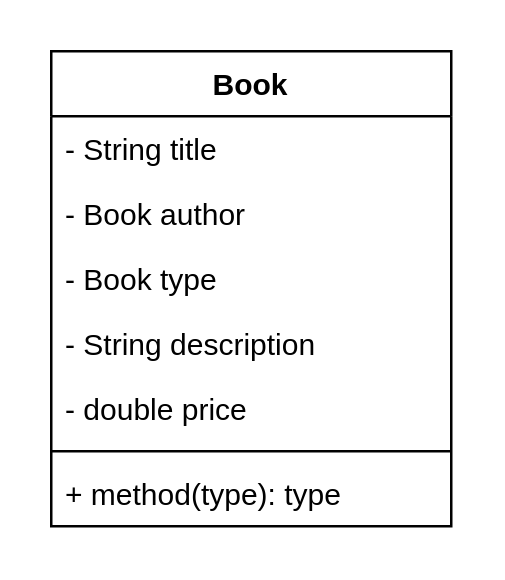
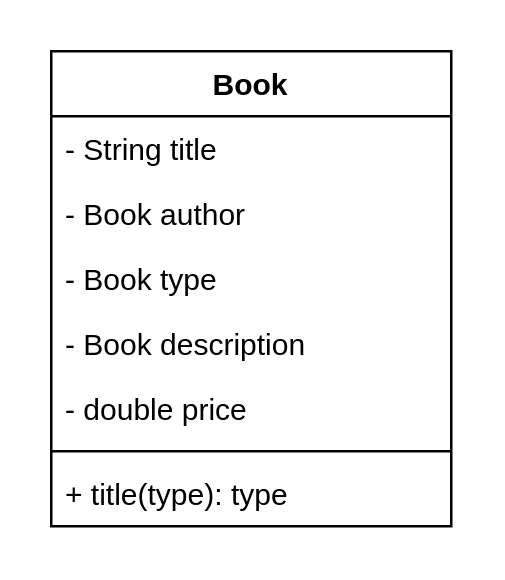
(215, 347) -> (202, 347)
(223, 497) -> (206, 497)
